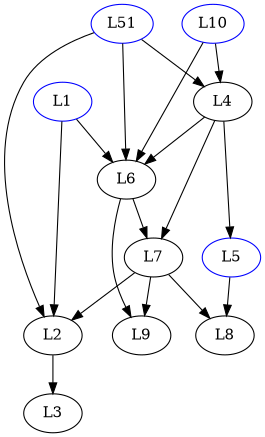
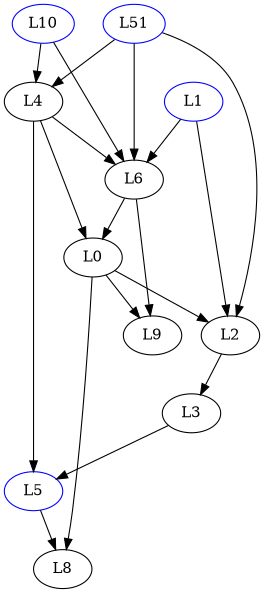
(154, 258) -> (93, 258)
none -> (117, 450)
